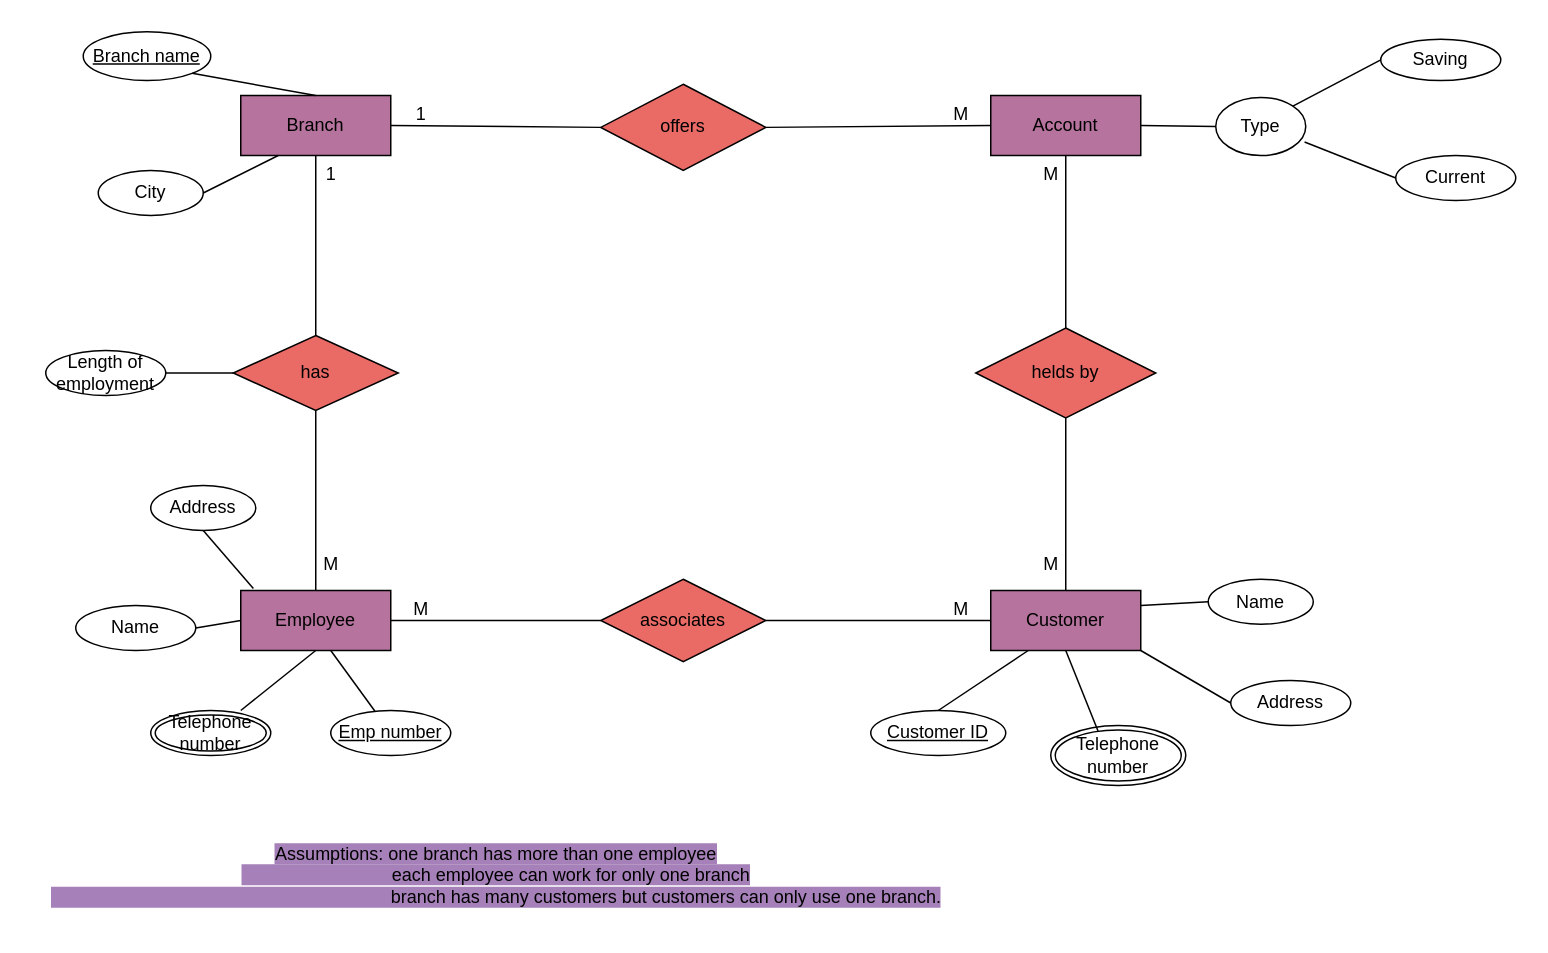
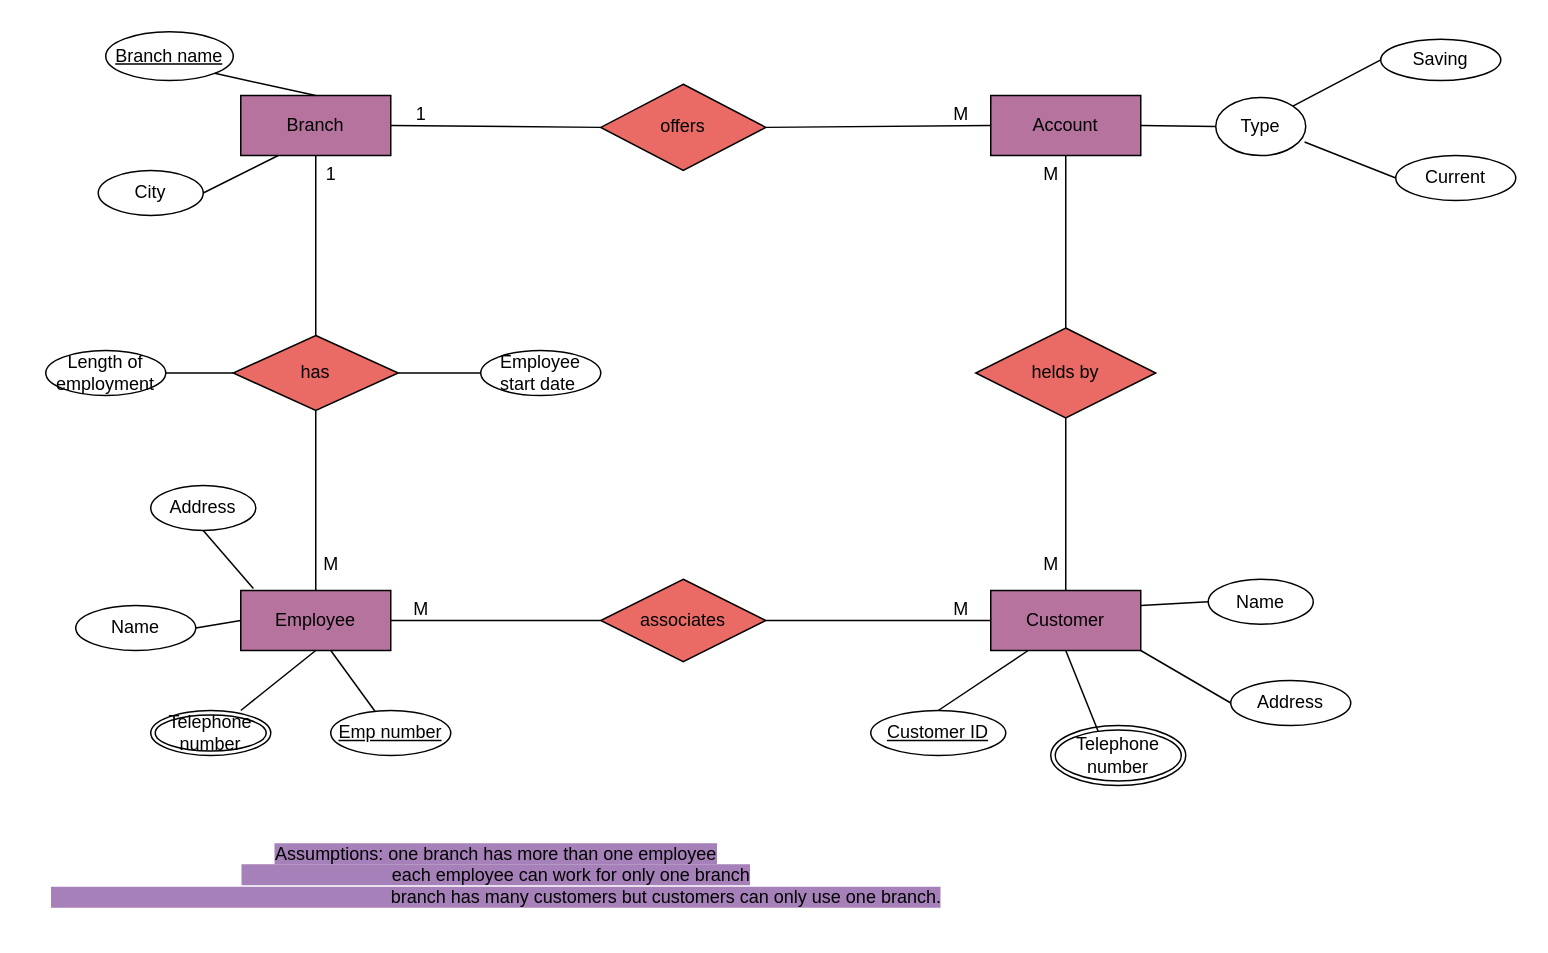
(147, 56) -> (170, 56)
none -> (440, 373)
none -> (541, 373)
